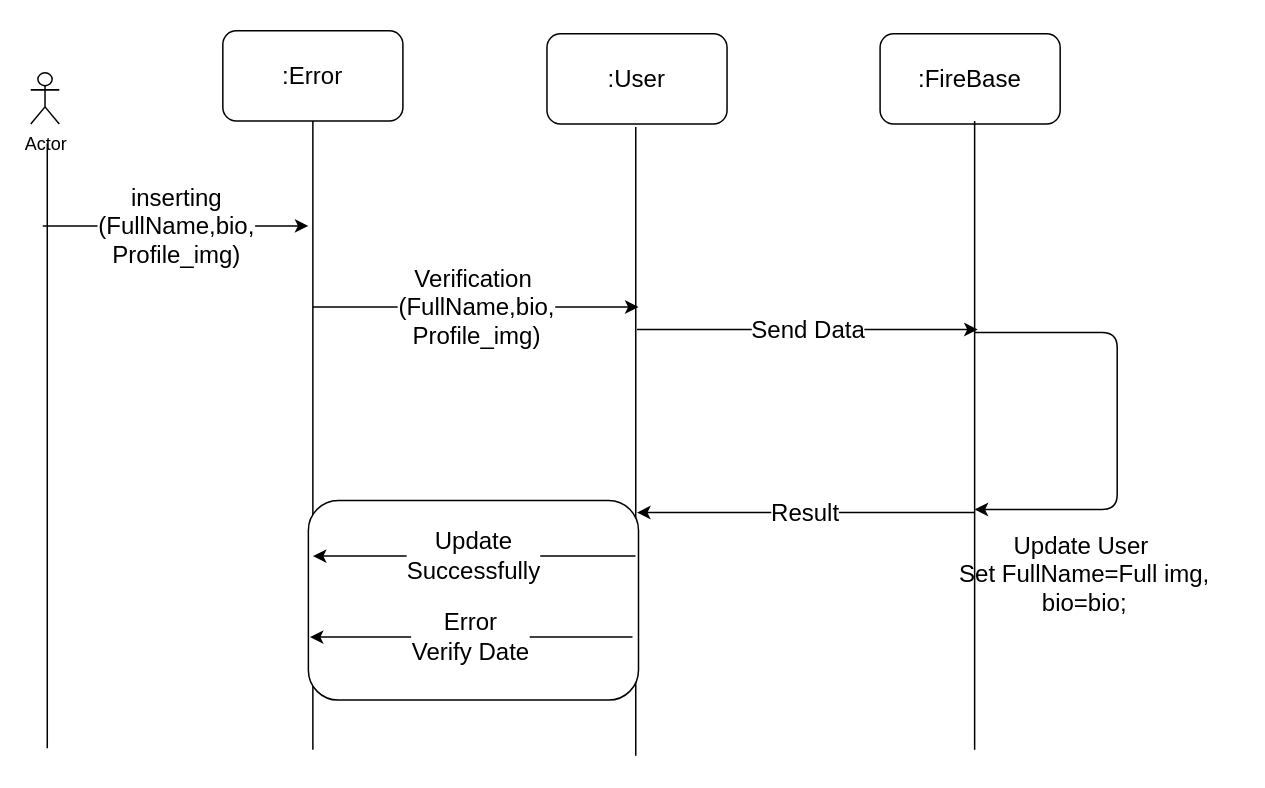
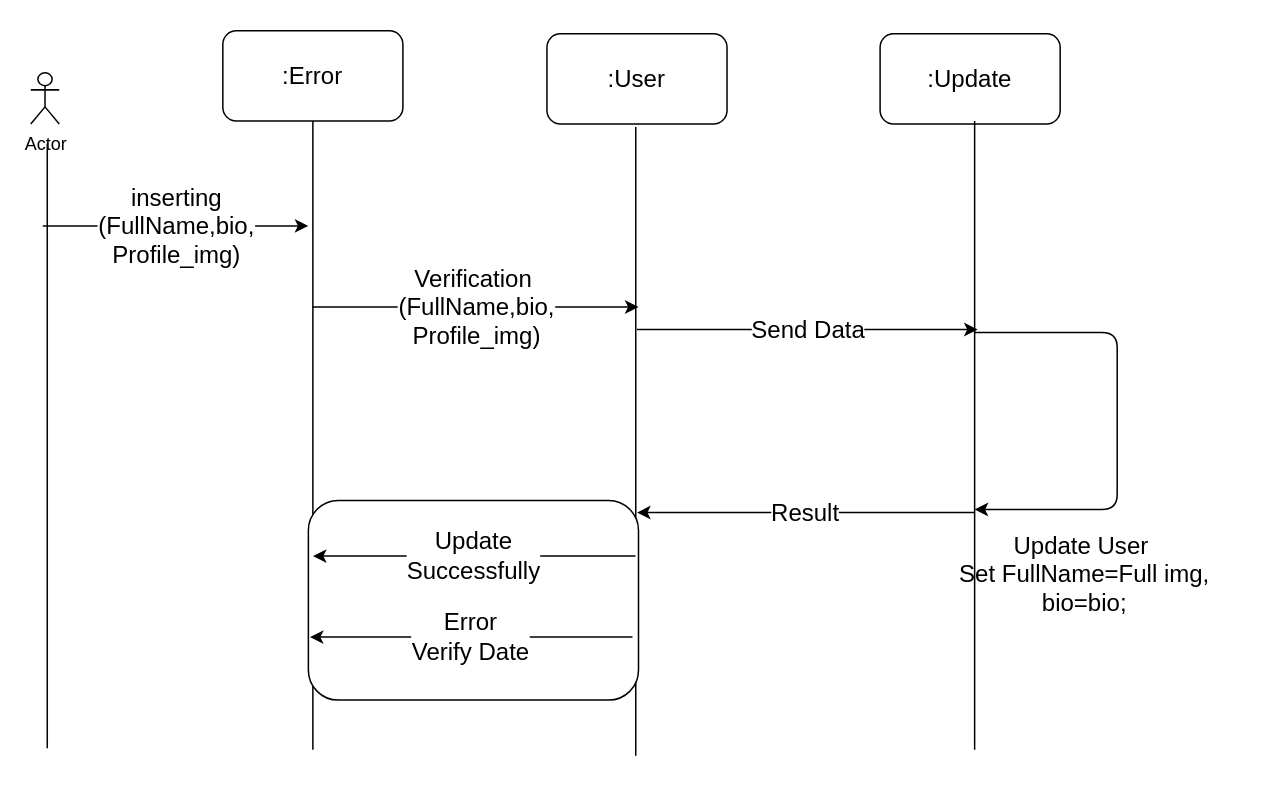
(970, 79) -> (970, 79)
